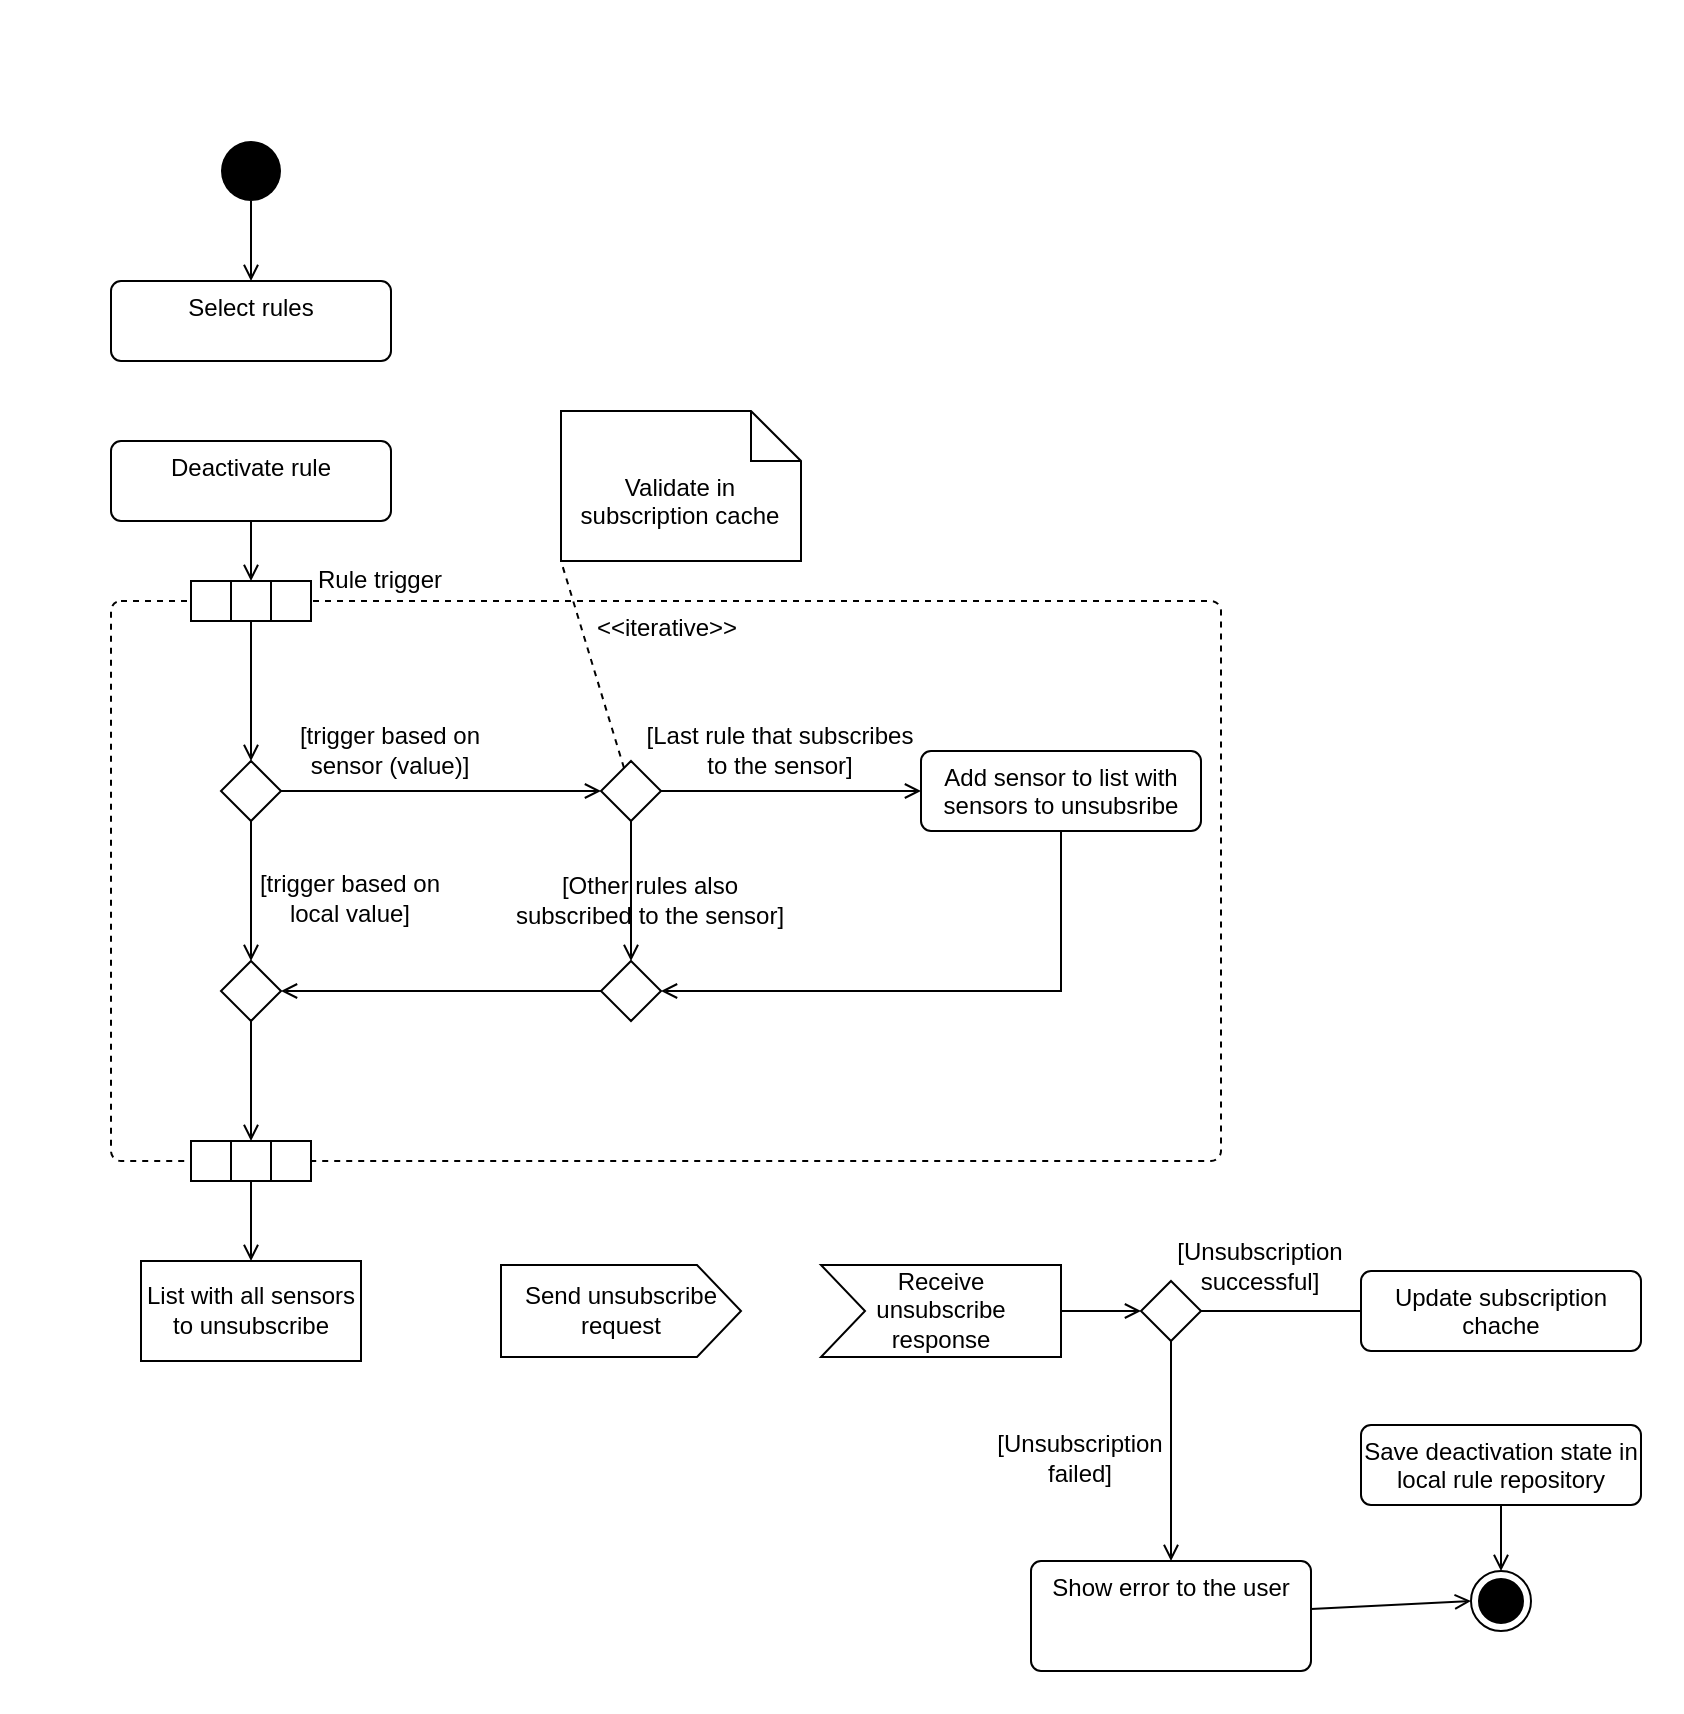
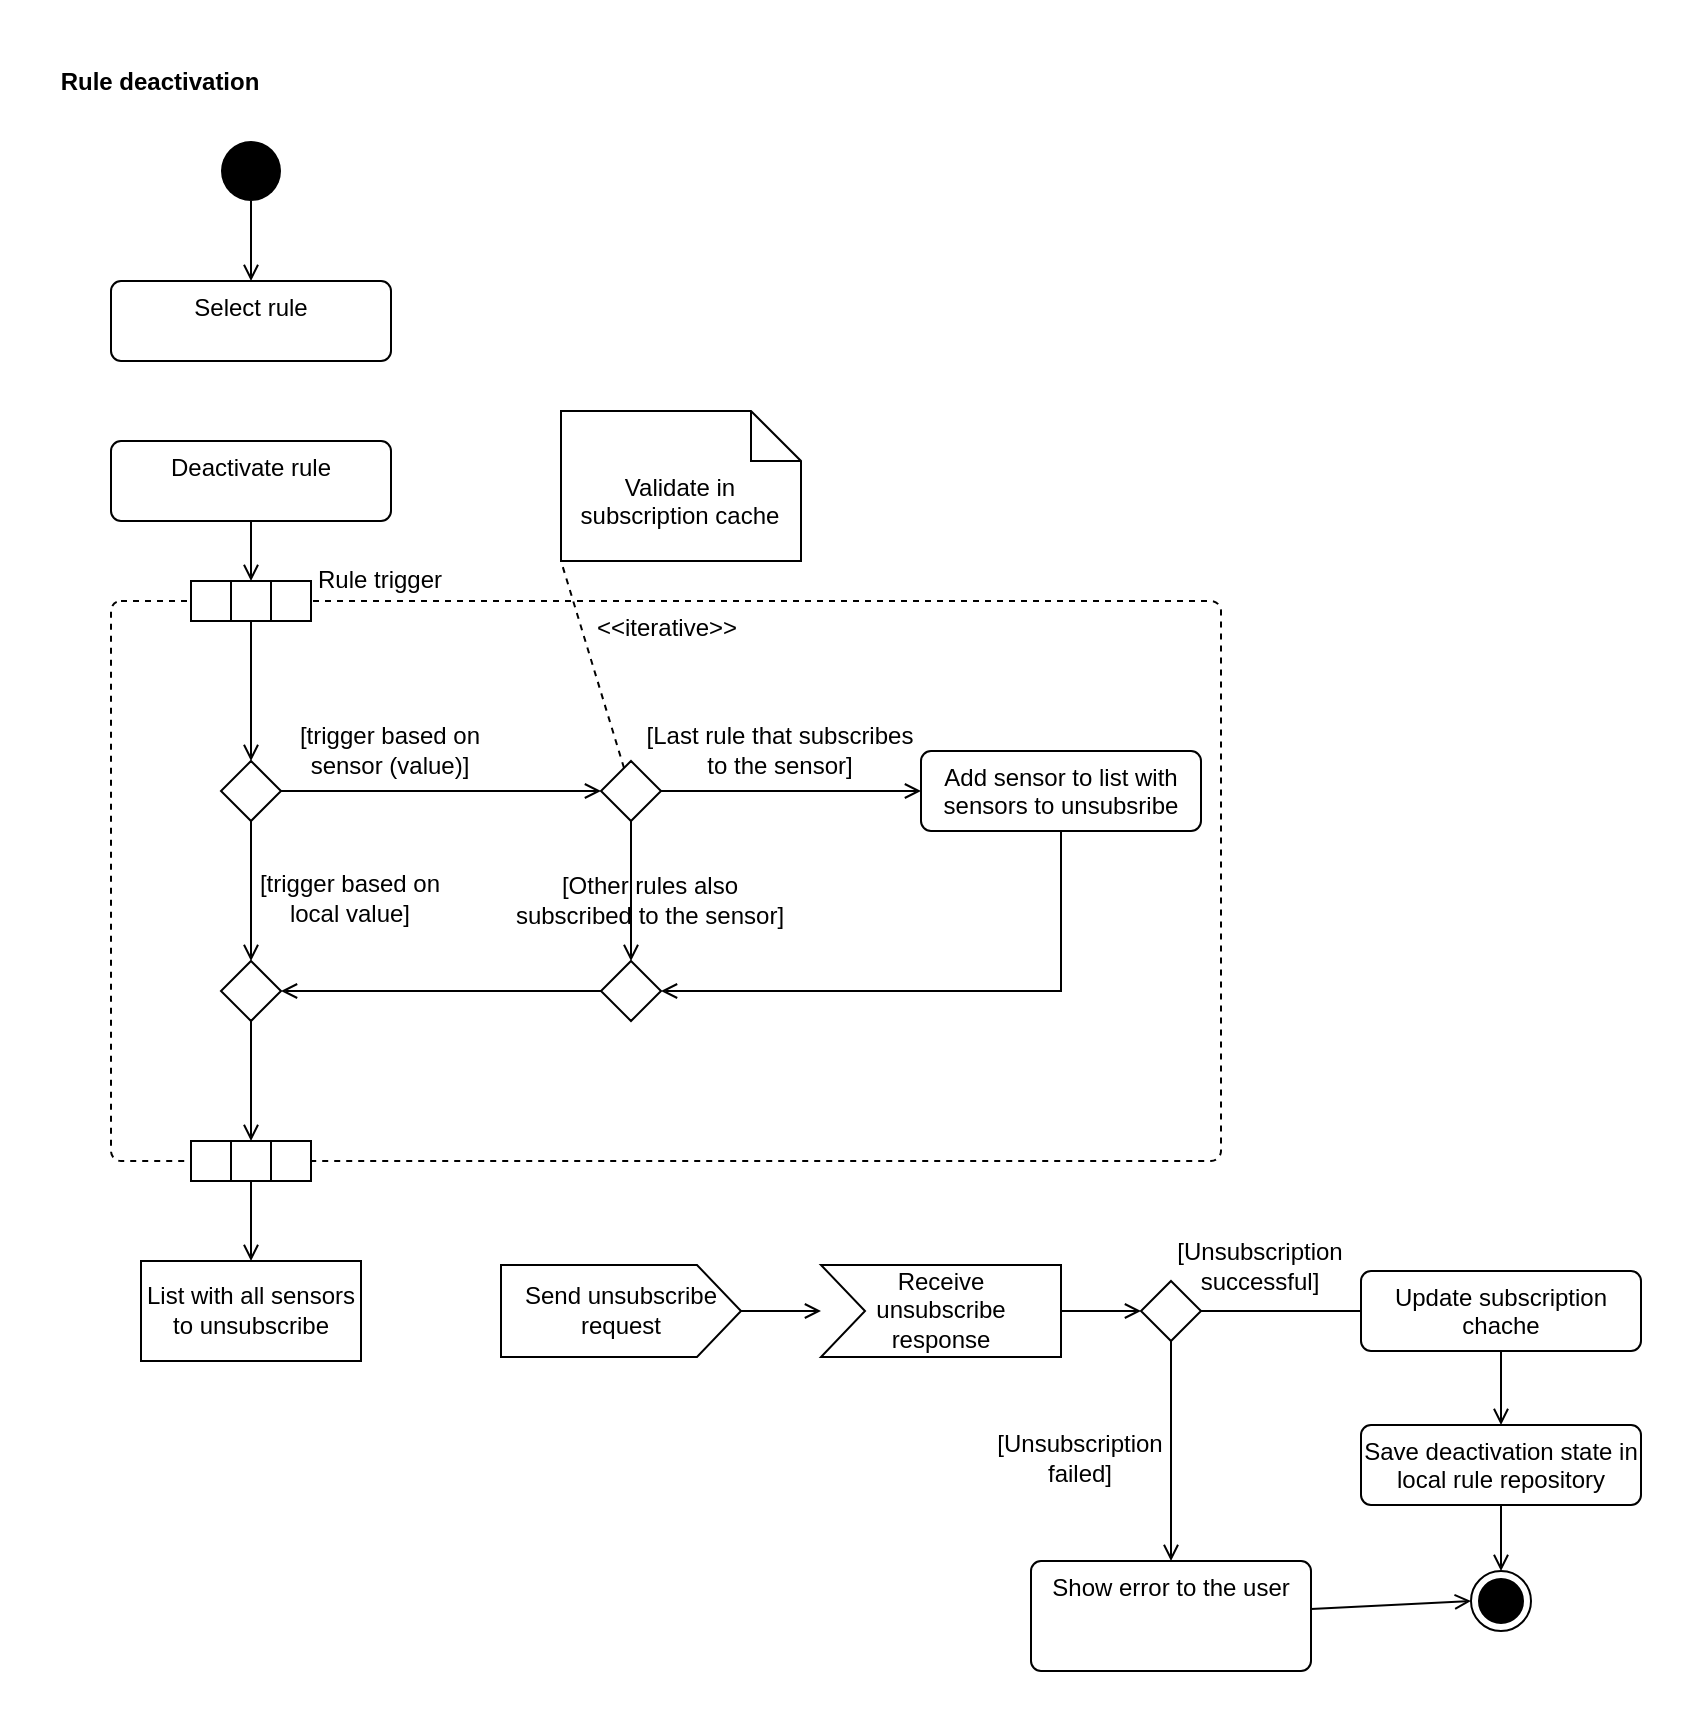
none -> (161, 81)
(252, 309) -> (252, 309)
none -> (778, 1311)
none -> (1501, 1385)
